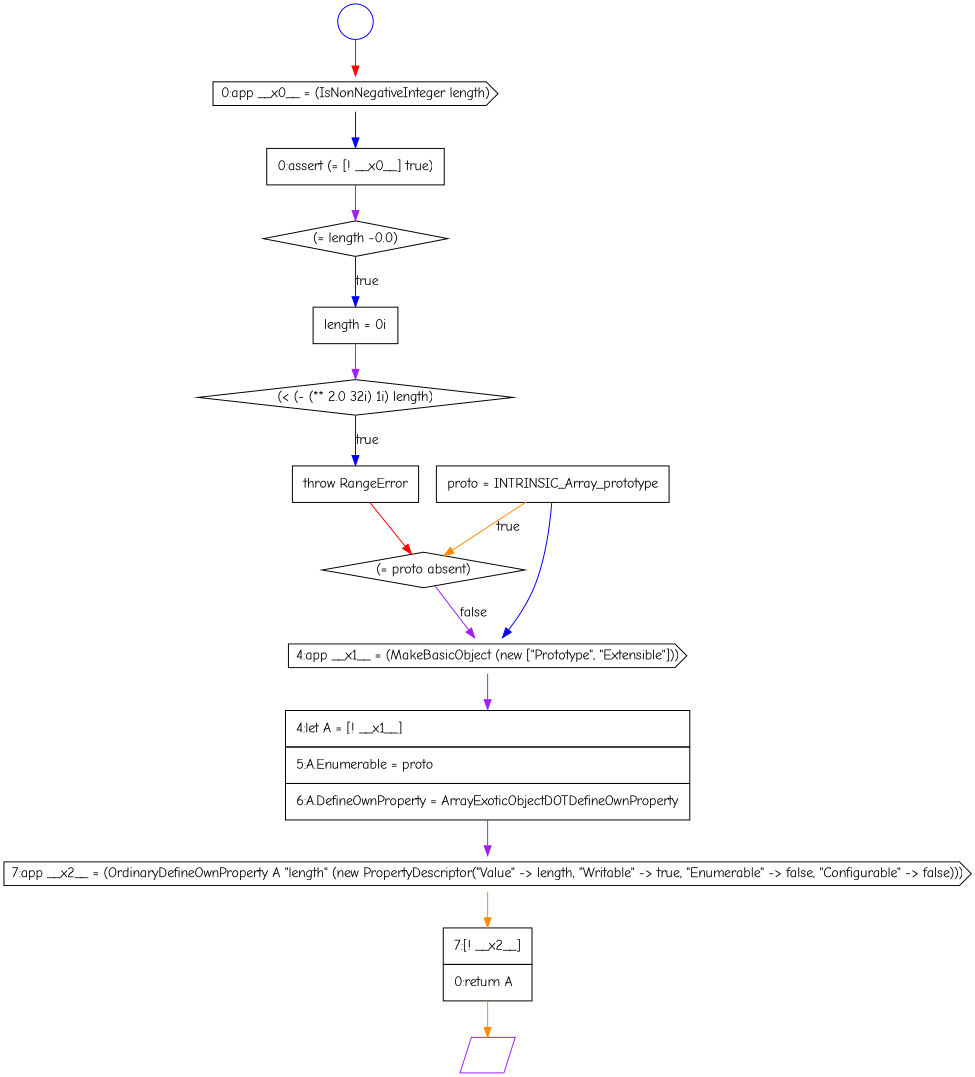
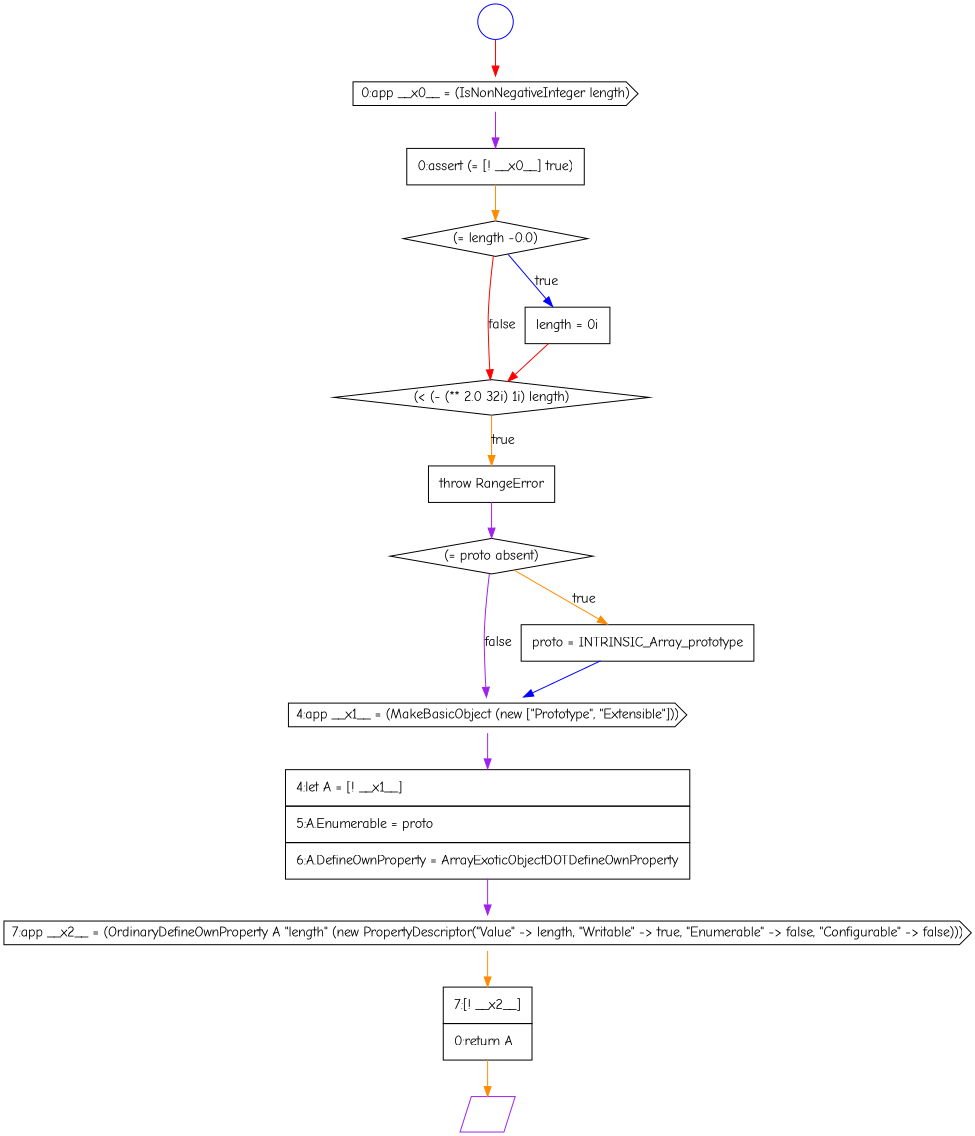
(355, 125) -> (496, 125)
(355, 197) -> (496, 197)
none -> (488, 313)
(355, 356) -> (532, 359)
(355, 435) -> (492, 435)
(387, 524) -> (492, 515)
(489, 526) -> (556, 595)
